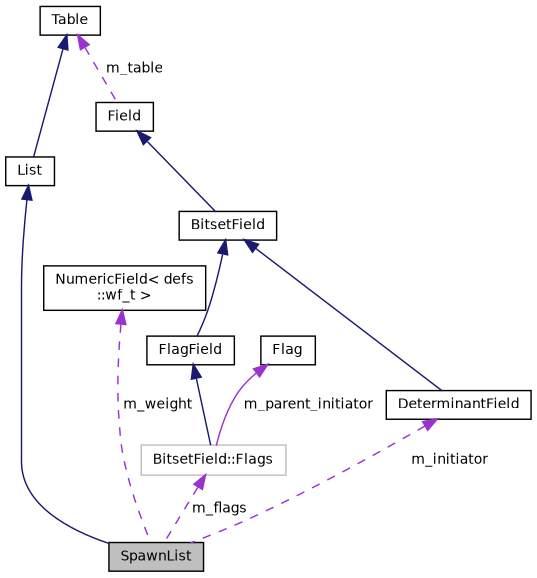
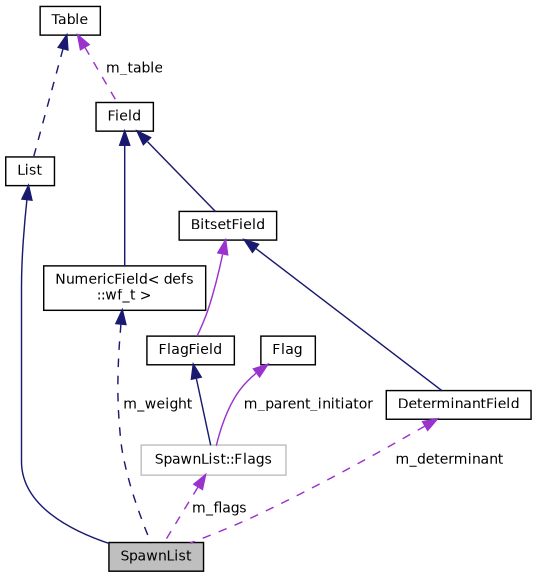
(48, 103) -> (48, 103)
none -> (125, 206)
(212, 296) -> (212, 296)
(120, 436) -> (120, 436)
(214, 460) -> (214, 460)
(448, 460) -> (448, 460)
